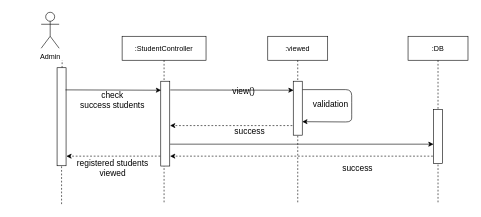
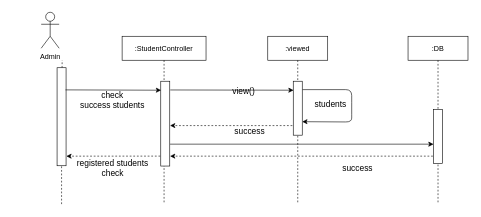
(331, 105) -> (331, 105)
(113, 168) -> (113, 168)
